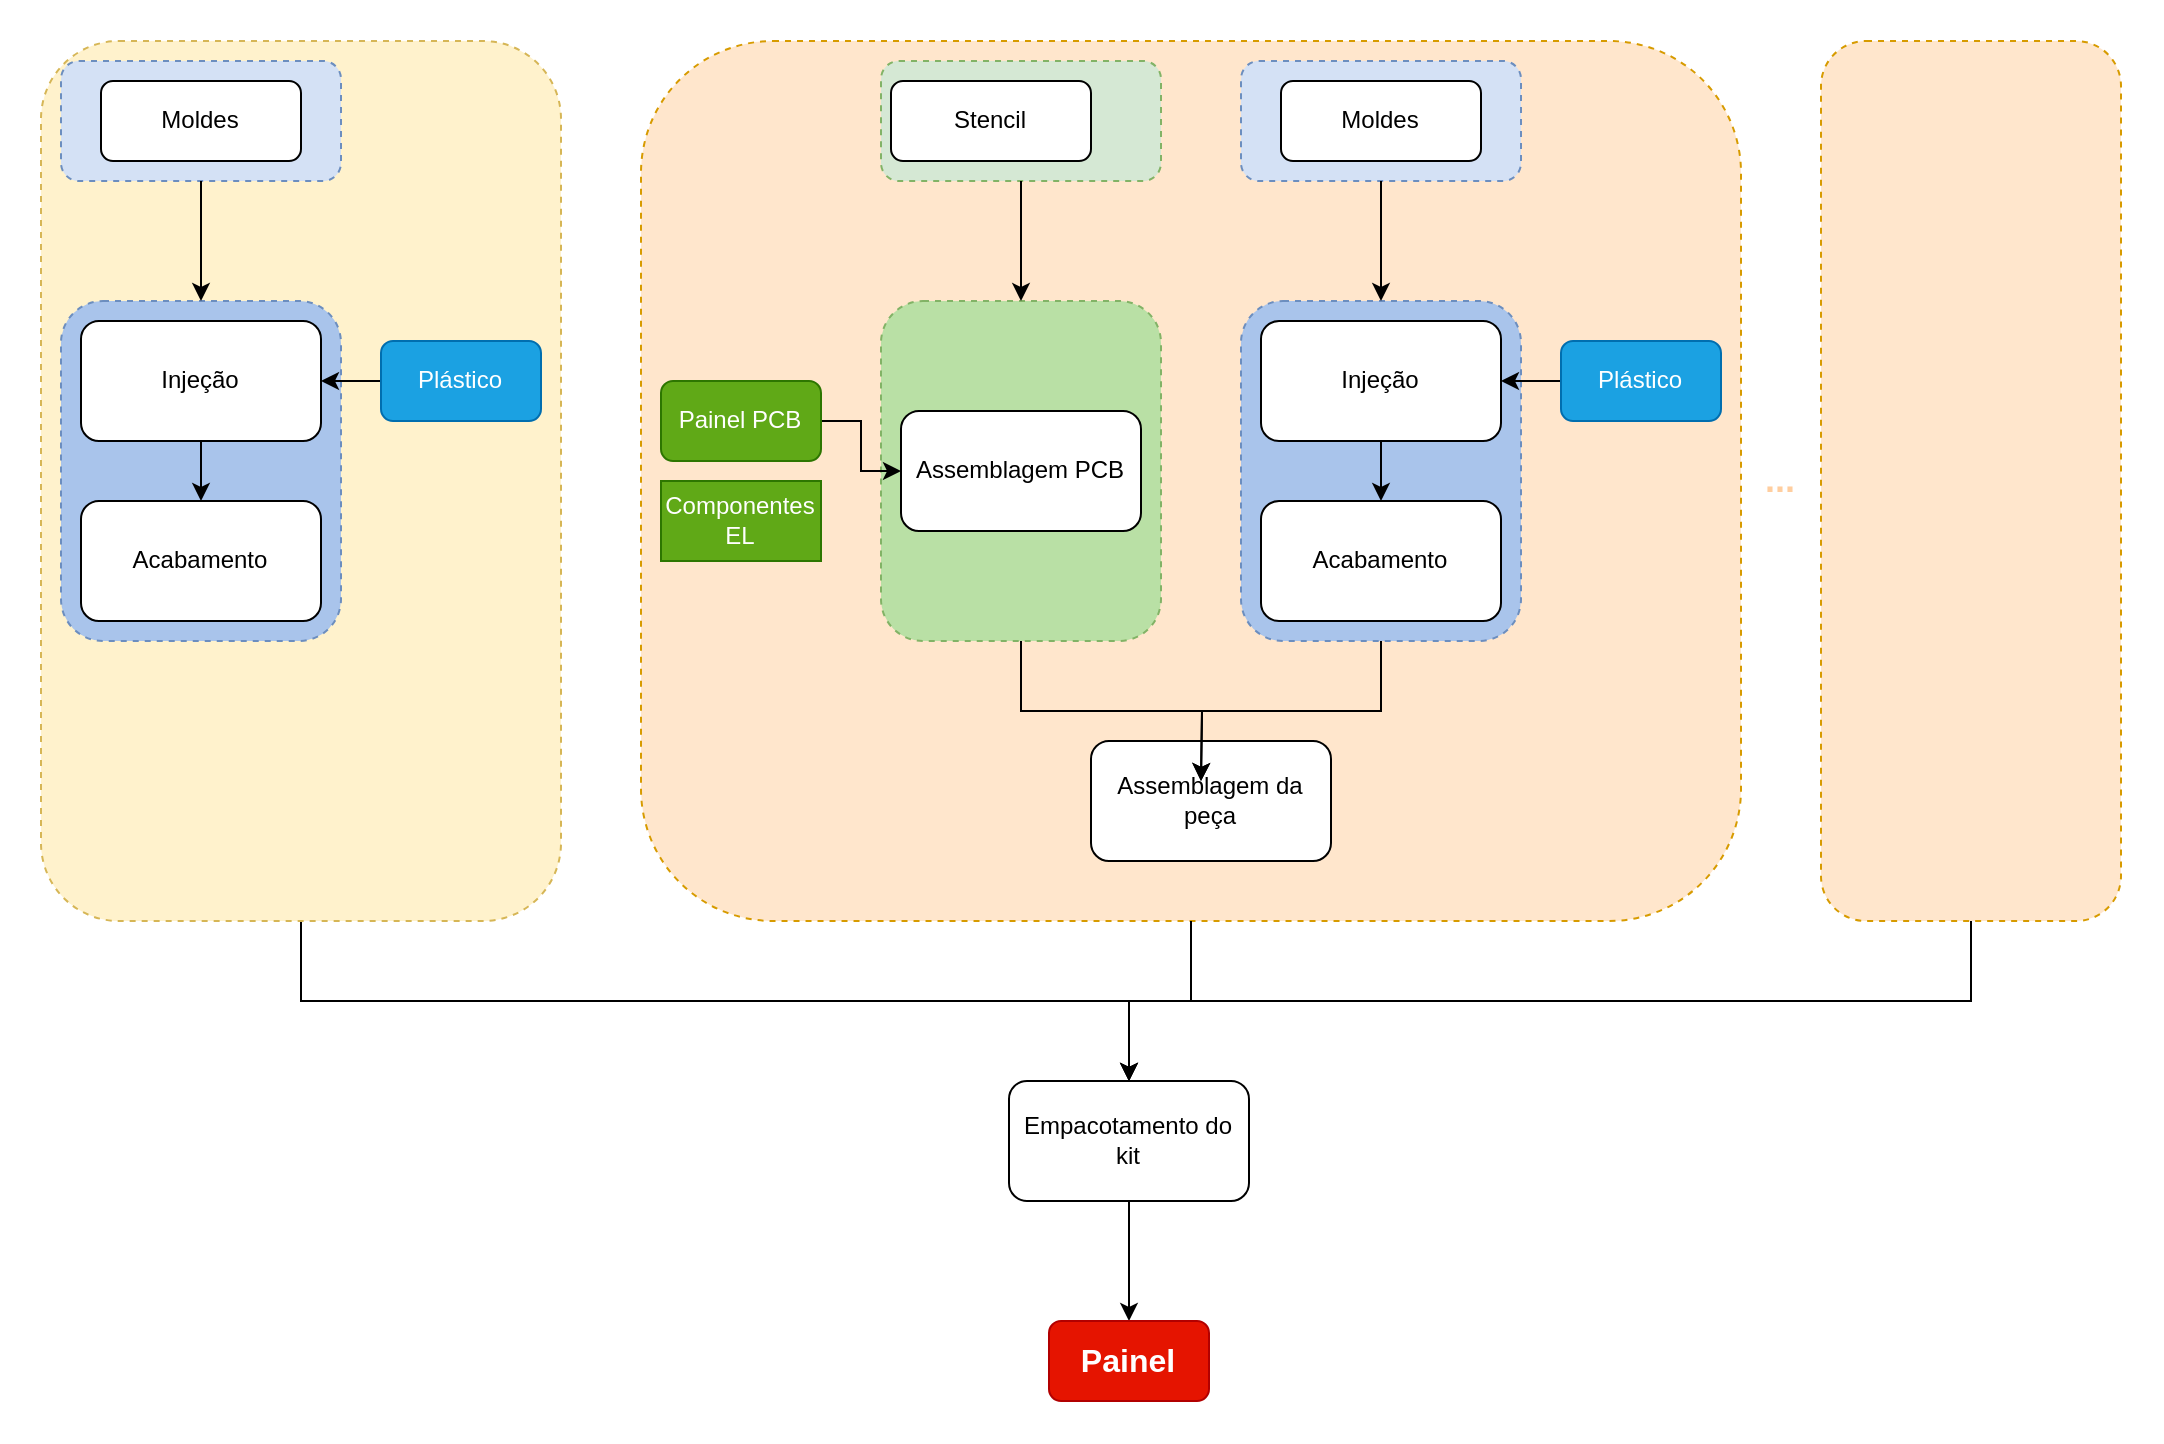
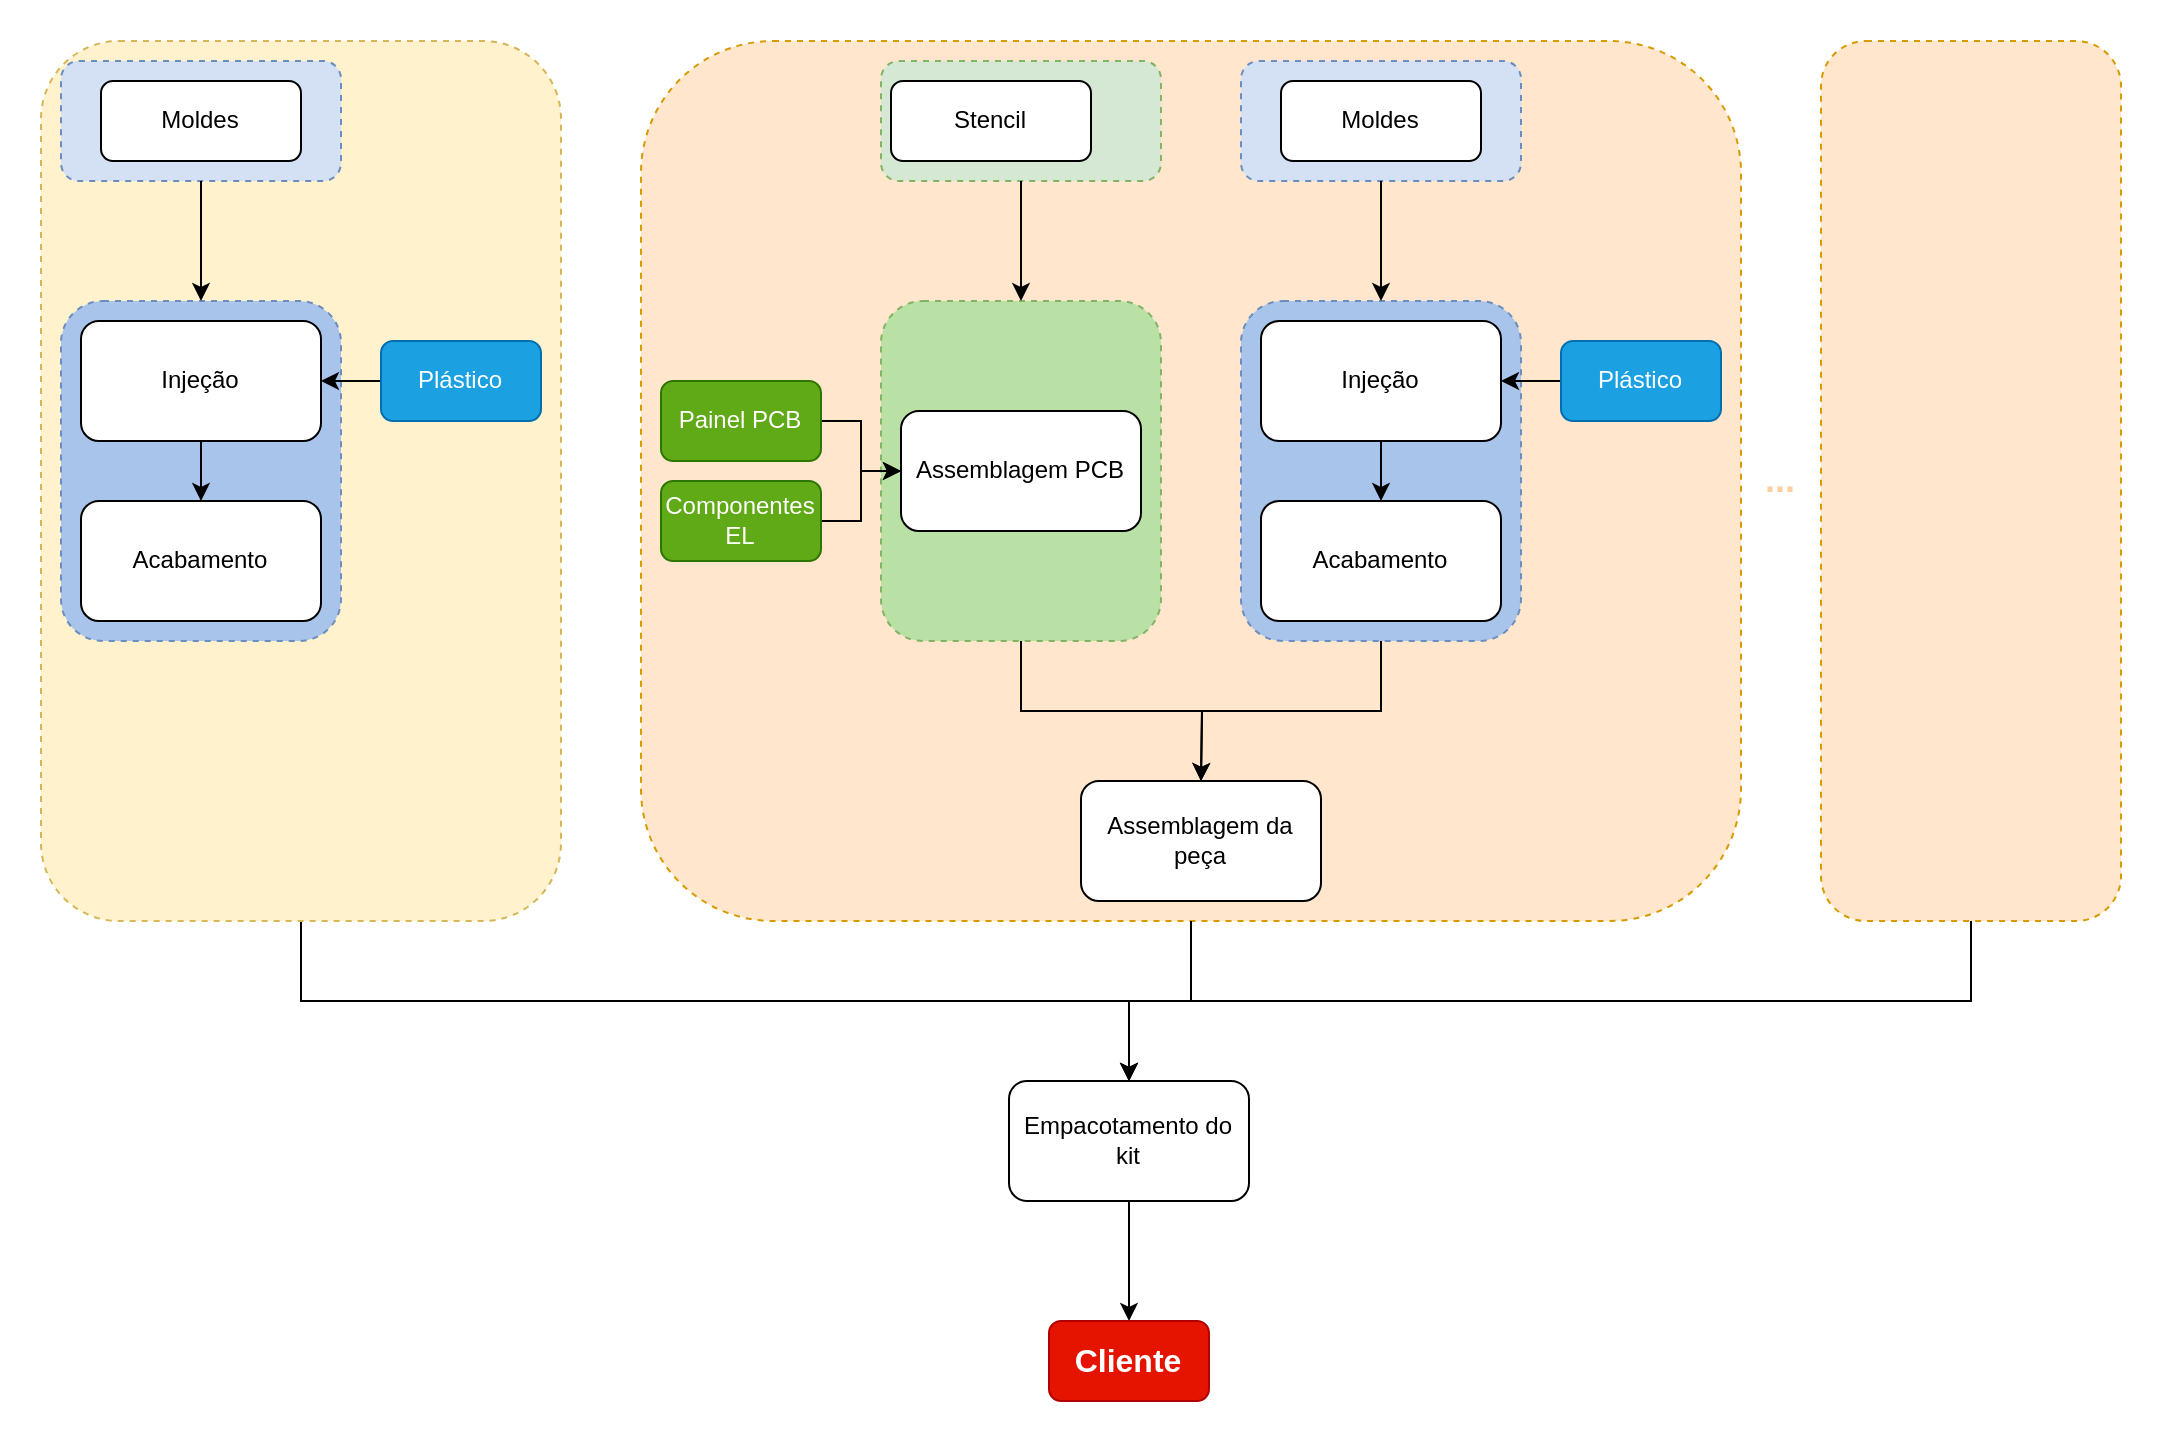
none -> (861, 518)
(741, 521) -> (741, 521)
(1211, 801) -> (1201, 841)
(1129, 1361) -> (1129, 1361)
